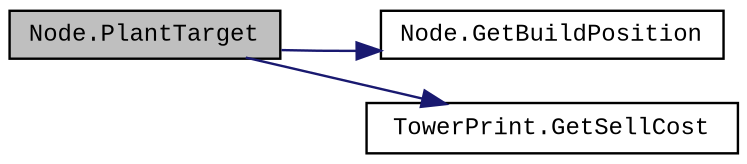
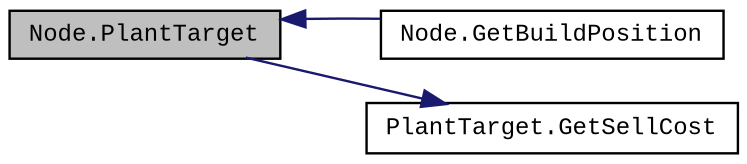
(319, 51) -> (343, 19)
(552, 128) -> (552, 128)
